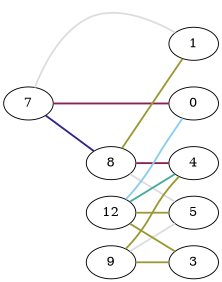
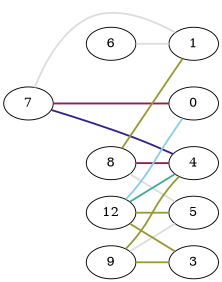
none -> (111, 44)
(70, 133) -> (113, 130)
